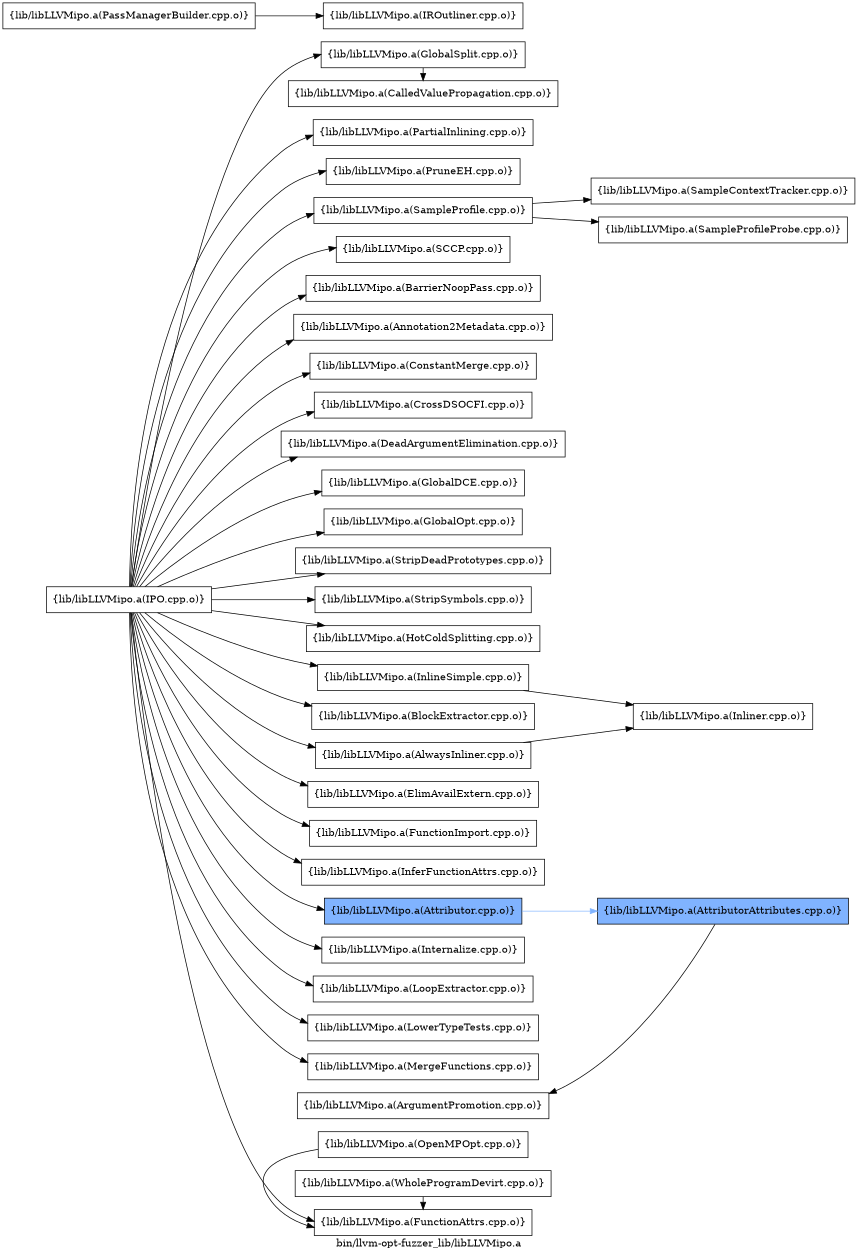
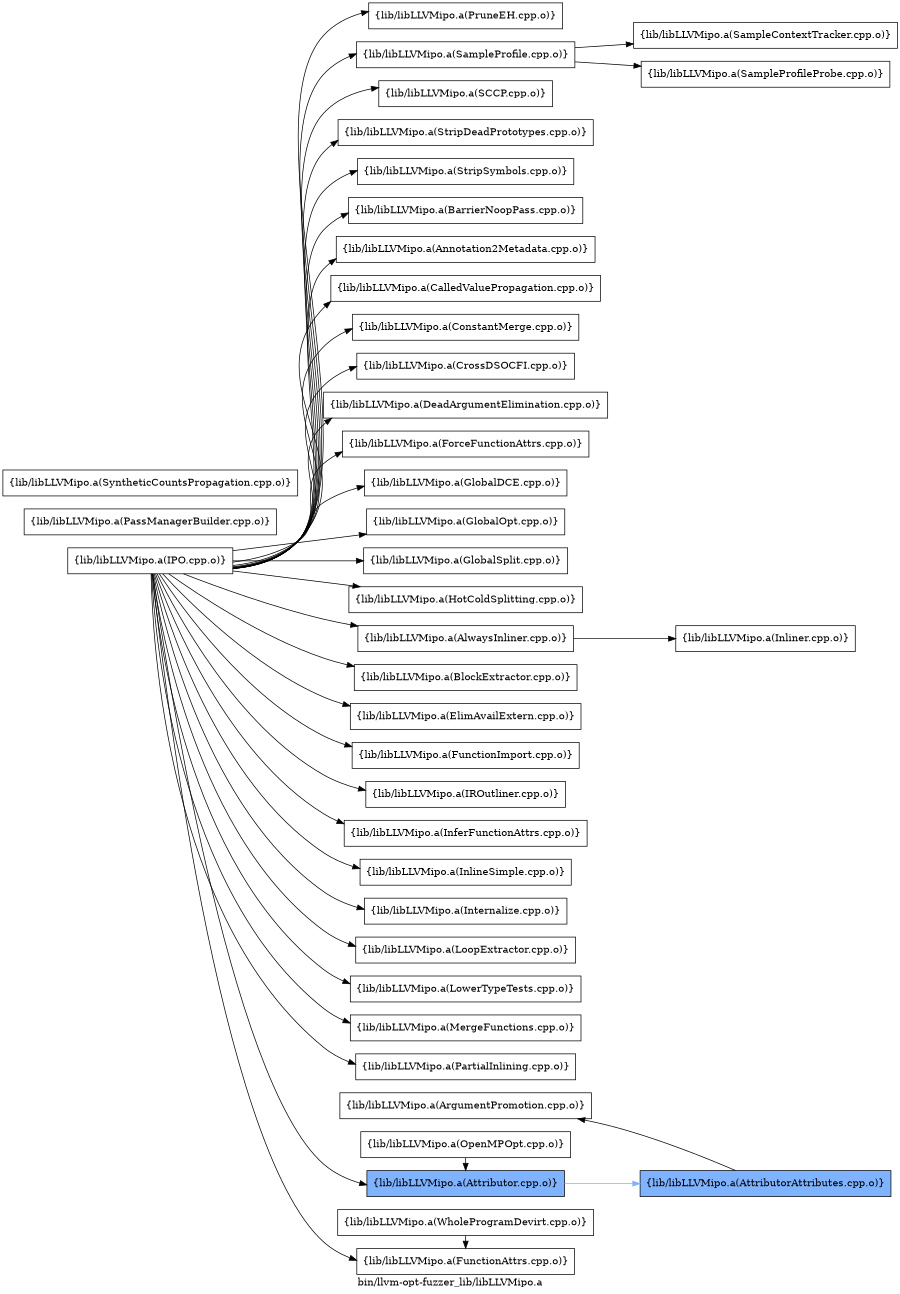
(286, 16) -> (238, 701)
(423, 71) -> (301, 380)
none -> (466, 444)
none -> (150, 483)
(575, 697) -> none
(264, 1187) -> (466, 1160)
